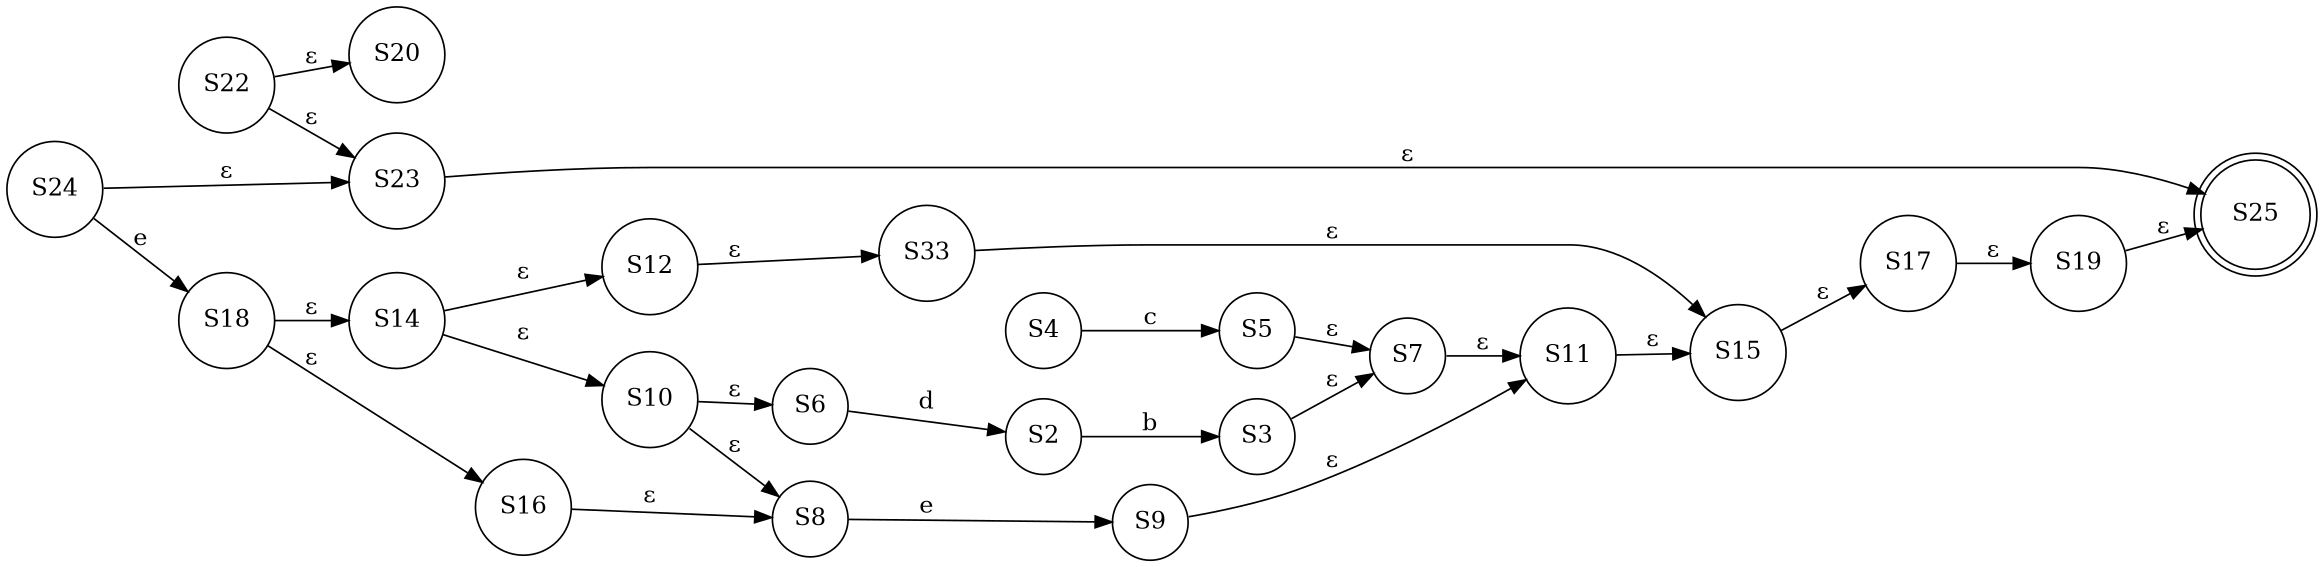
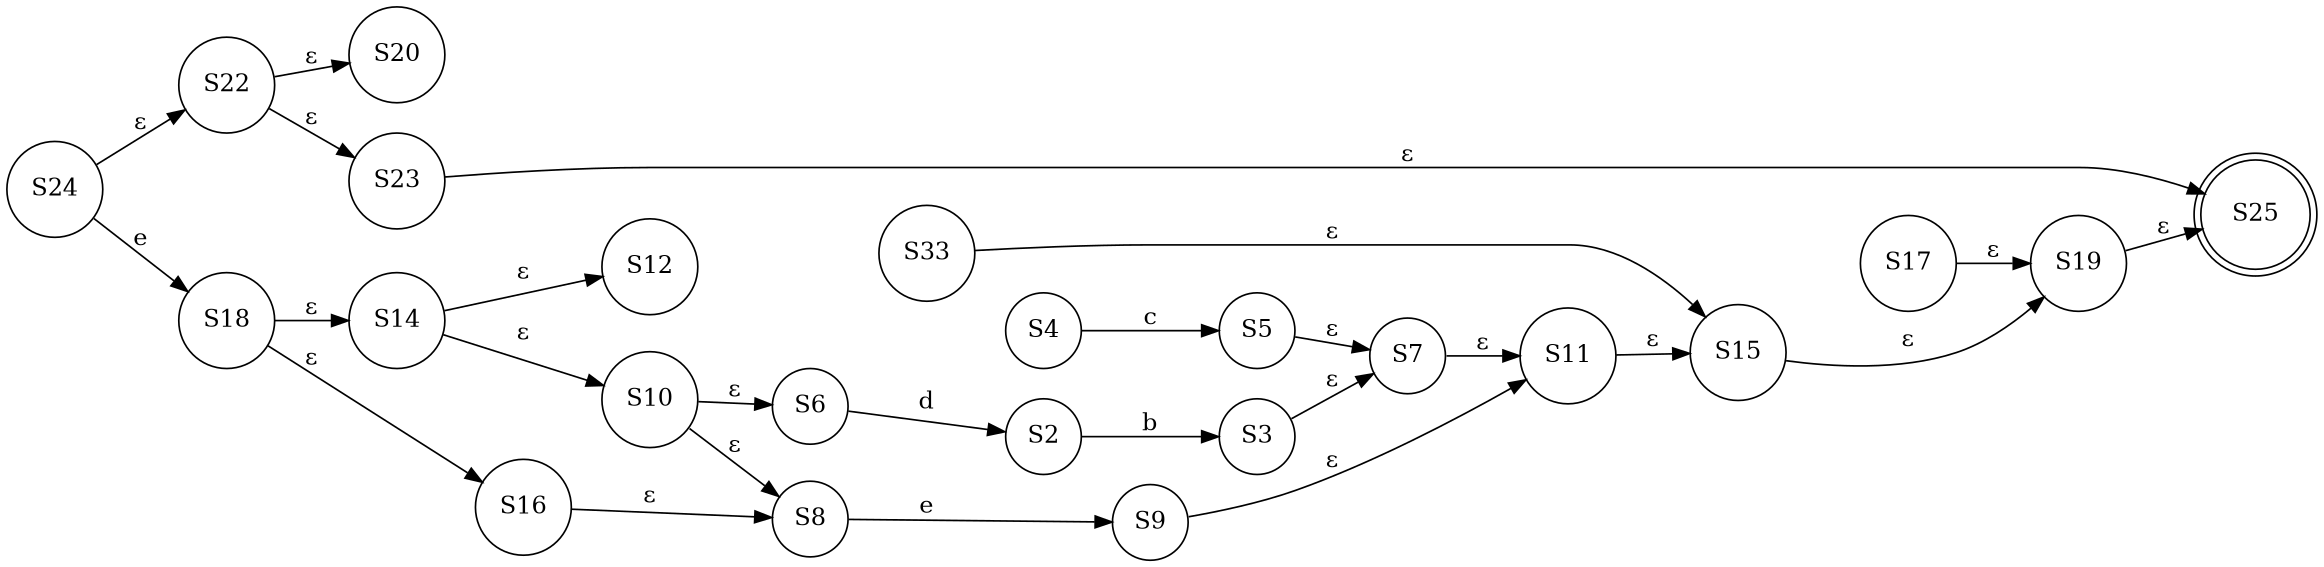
(218, 185) -> (133, 142)
(780, 260) -> none
(1816, 312) -> (1915, 362)
